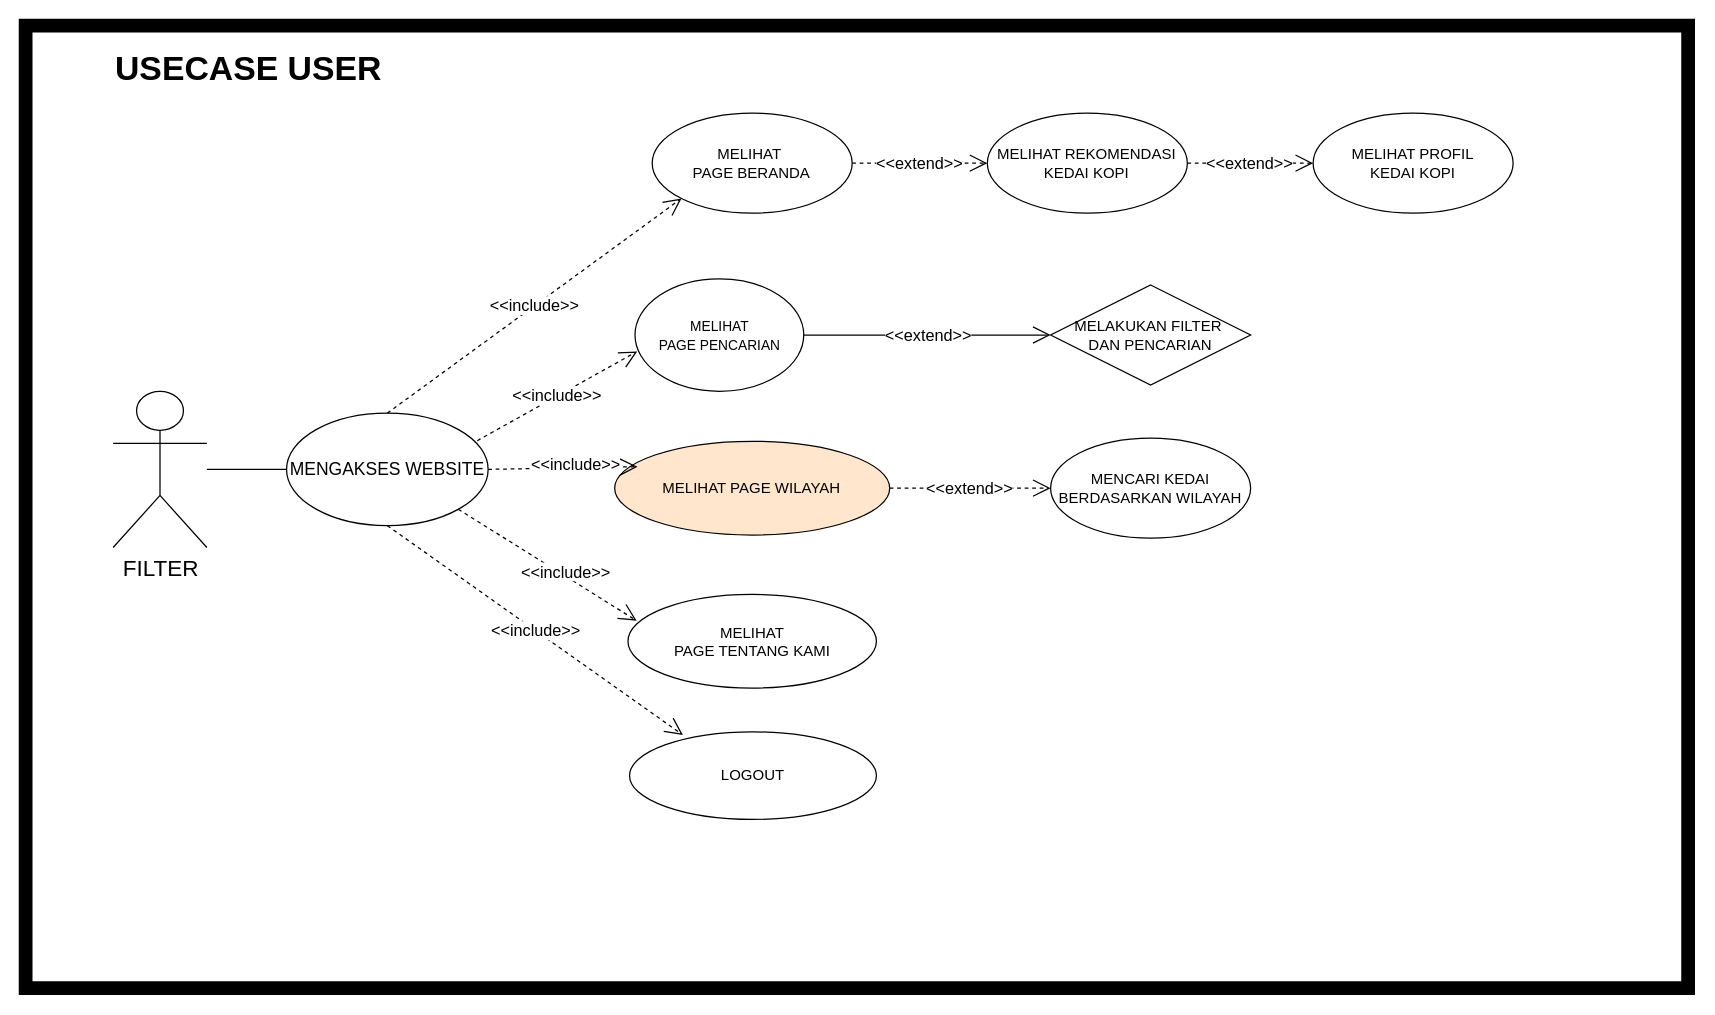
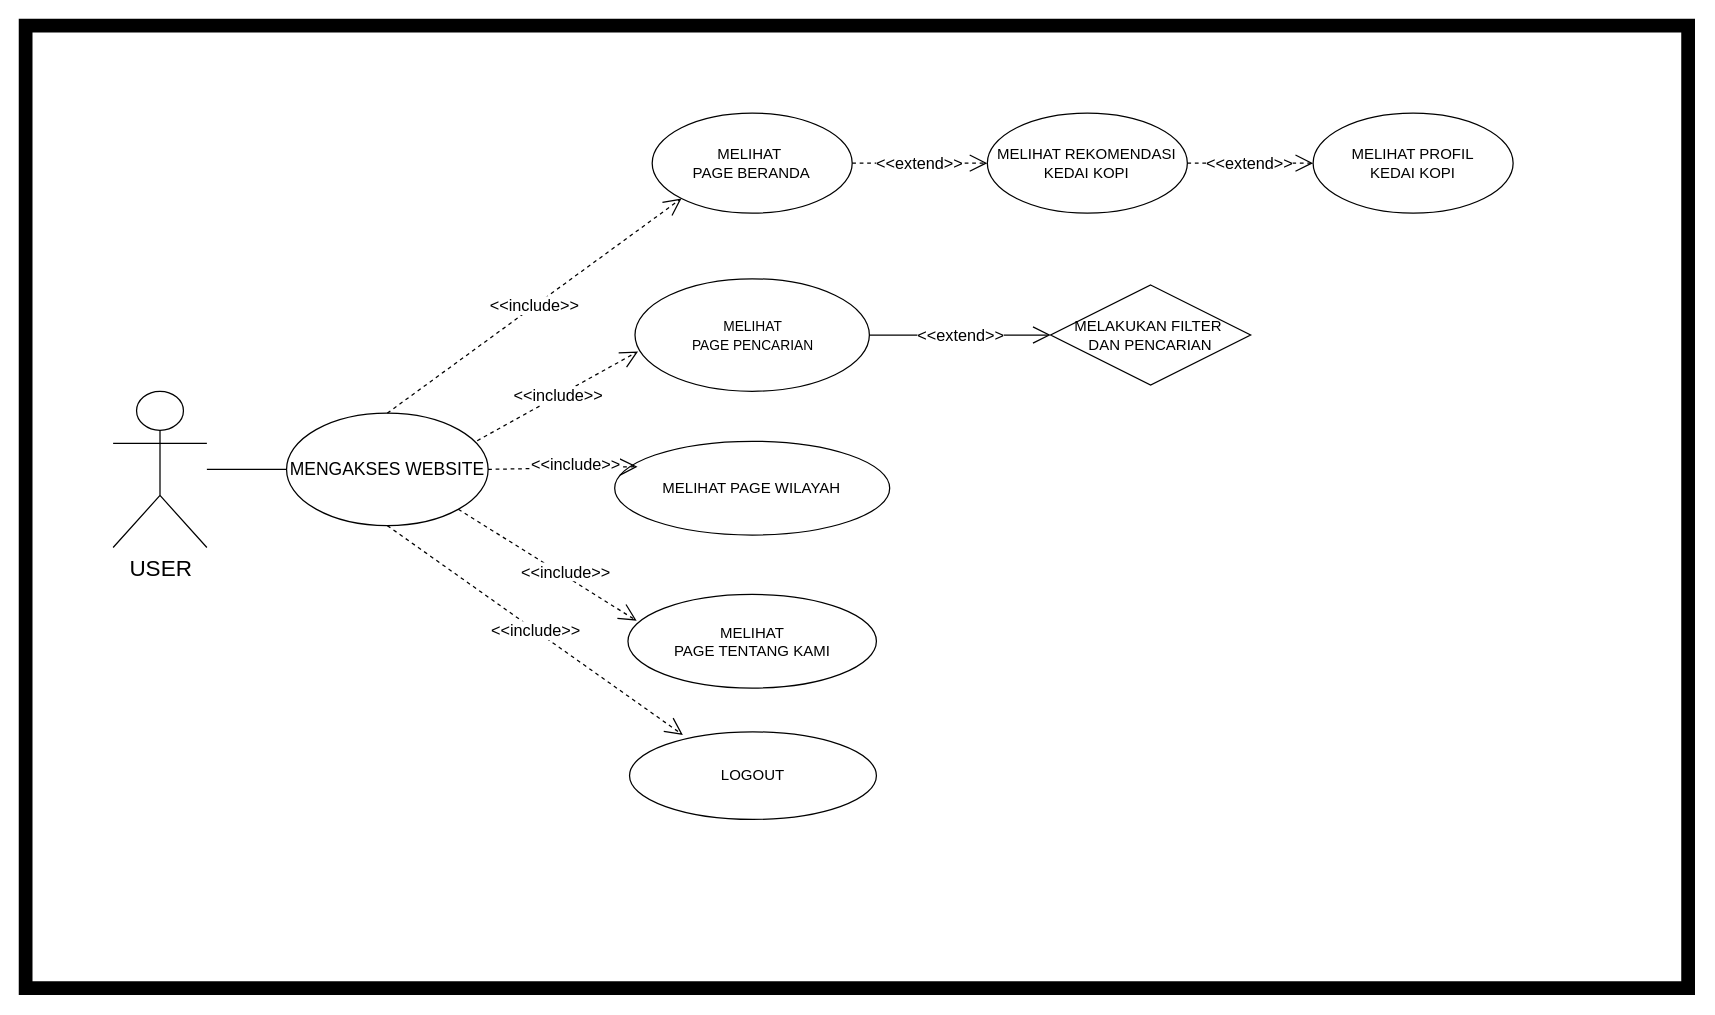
(276, 69) -> none
(719, 335) -> (752, 335)
(752, 488) -> (752, 488)
(969, 488) -> none
(1151, 488) -> none
(161, 566) -> (161, 566)
